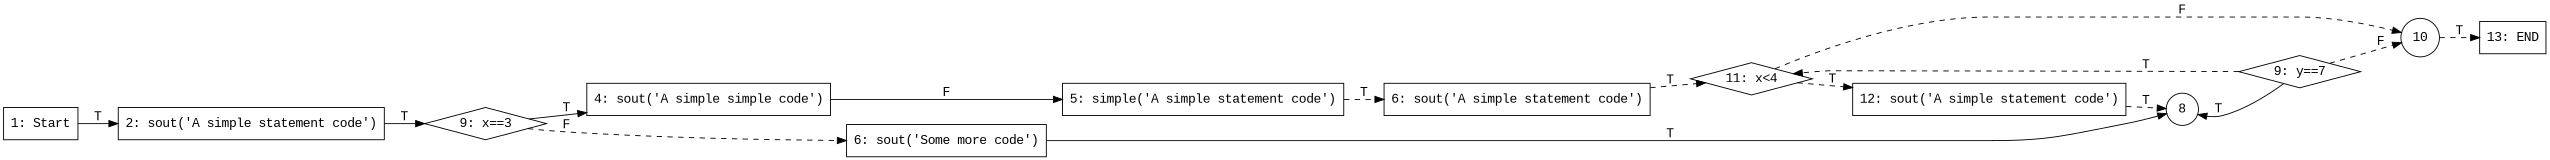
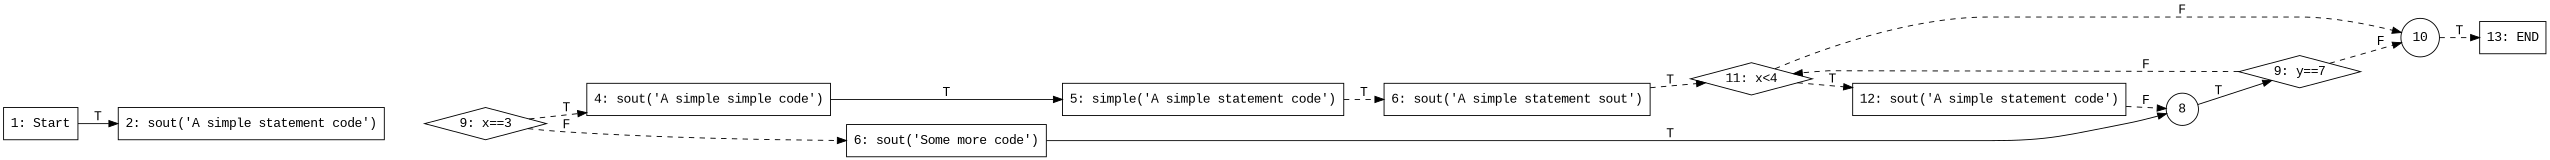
(2146, 65) -> (2146, 65)
(946, 93) -> (946, 93)
(1517, 99) -> (1517, 99)
(2146, 101) -> (2146, 101)
(2247, 106) -> (2230, 94)
(553, 116) -> (553, 116)
(400, 124) -> none
